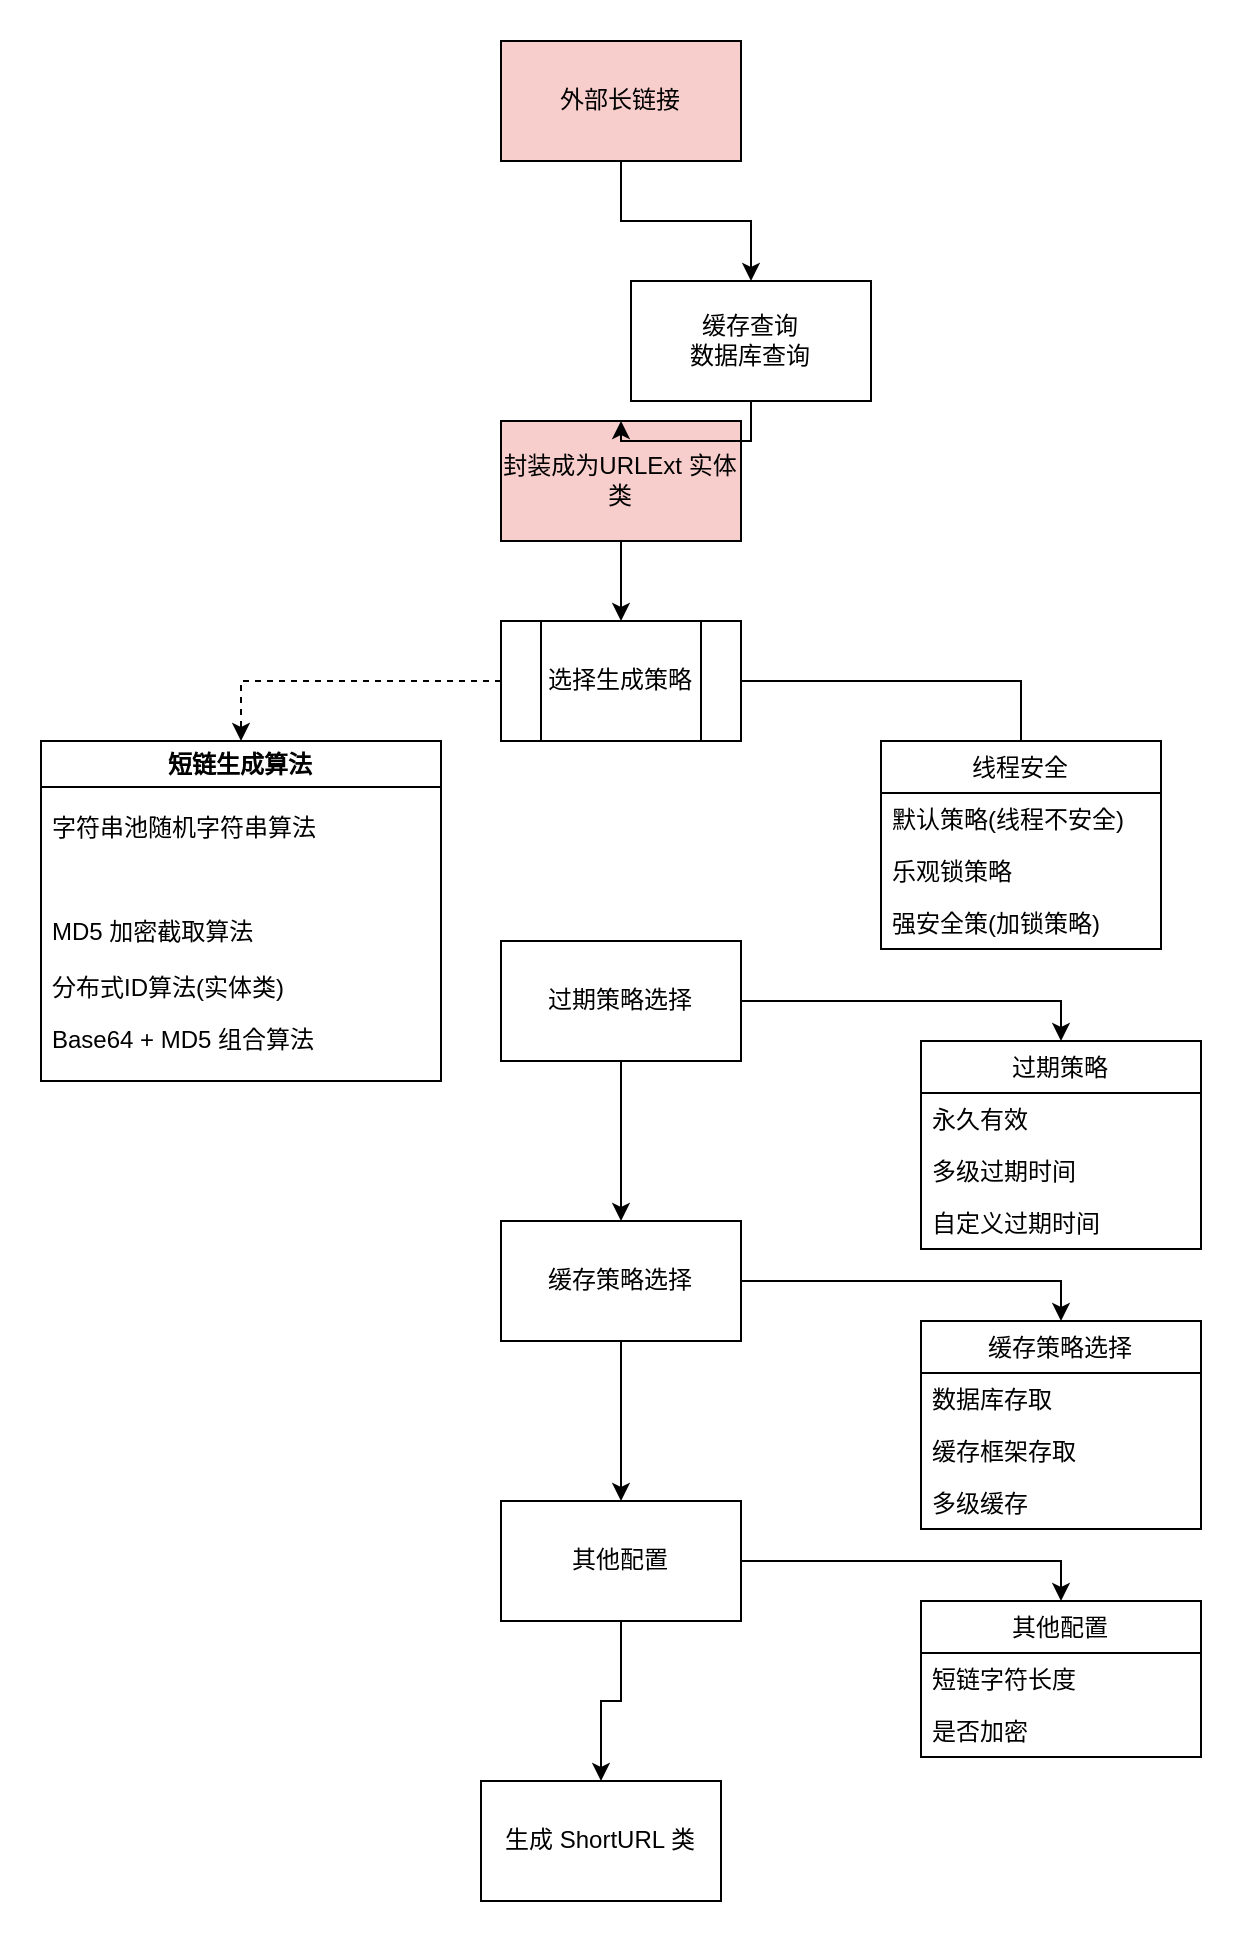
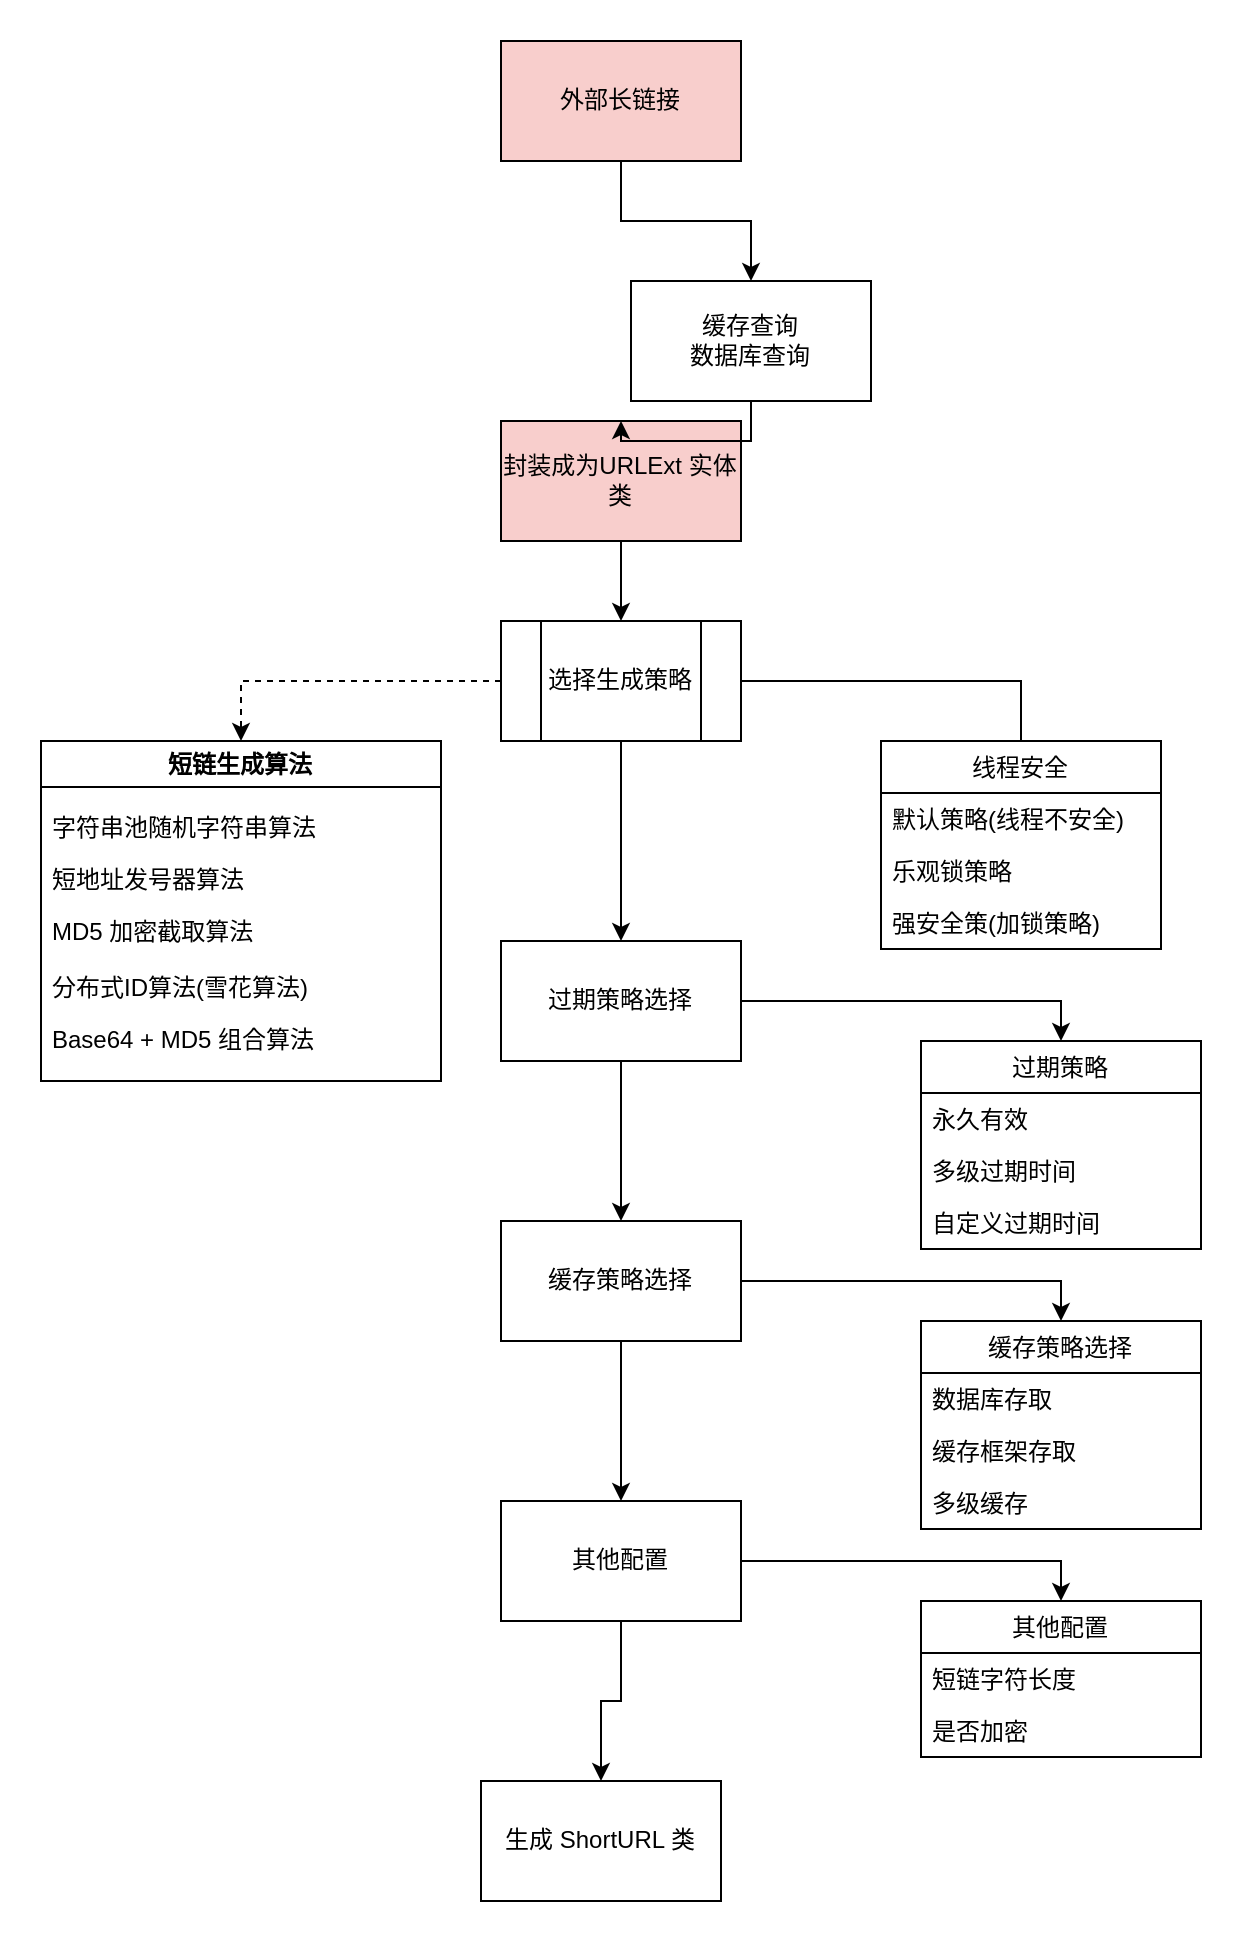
none -> (621, 834)
none -> (241, 879)
(175, 988) -> (187, 988)
